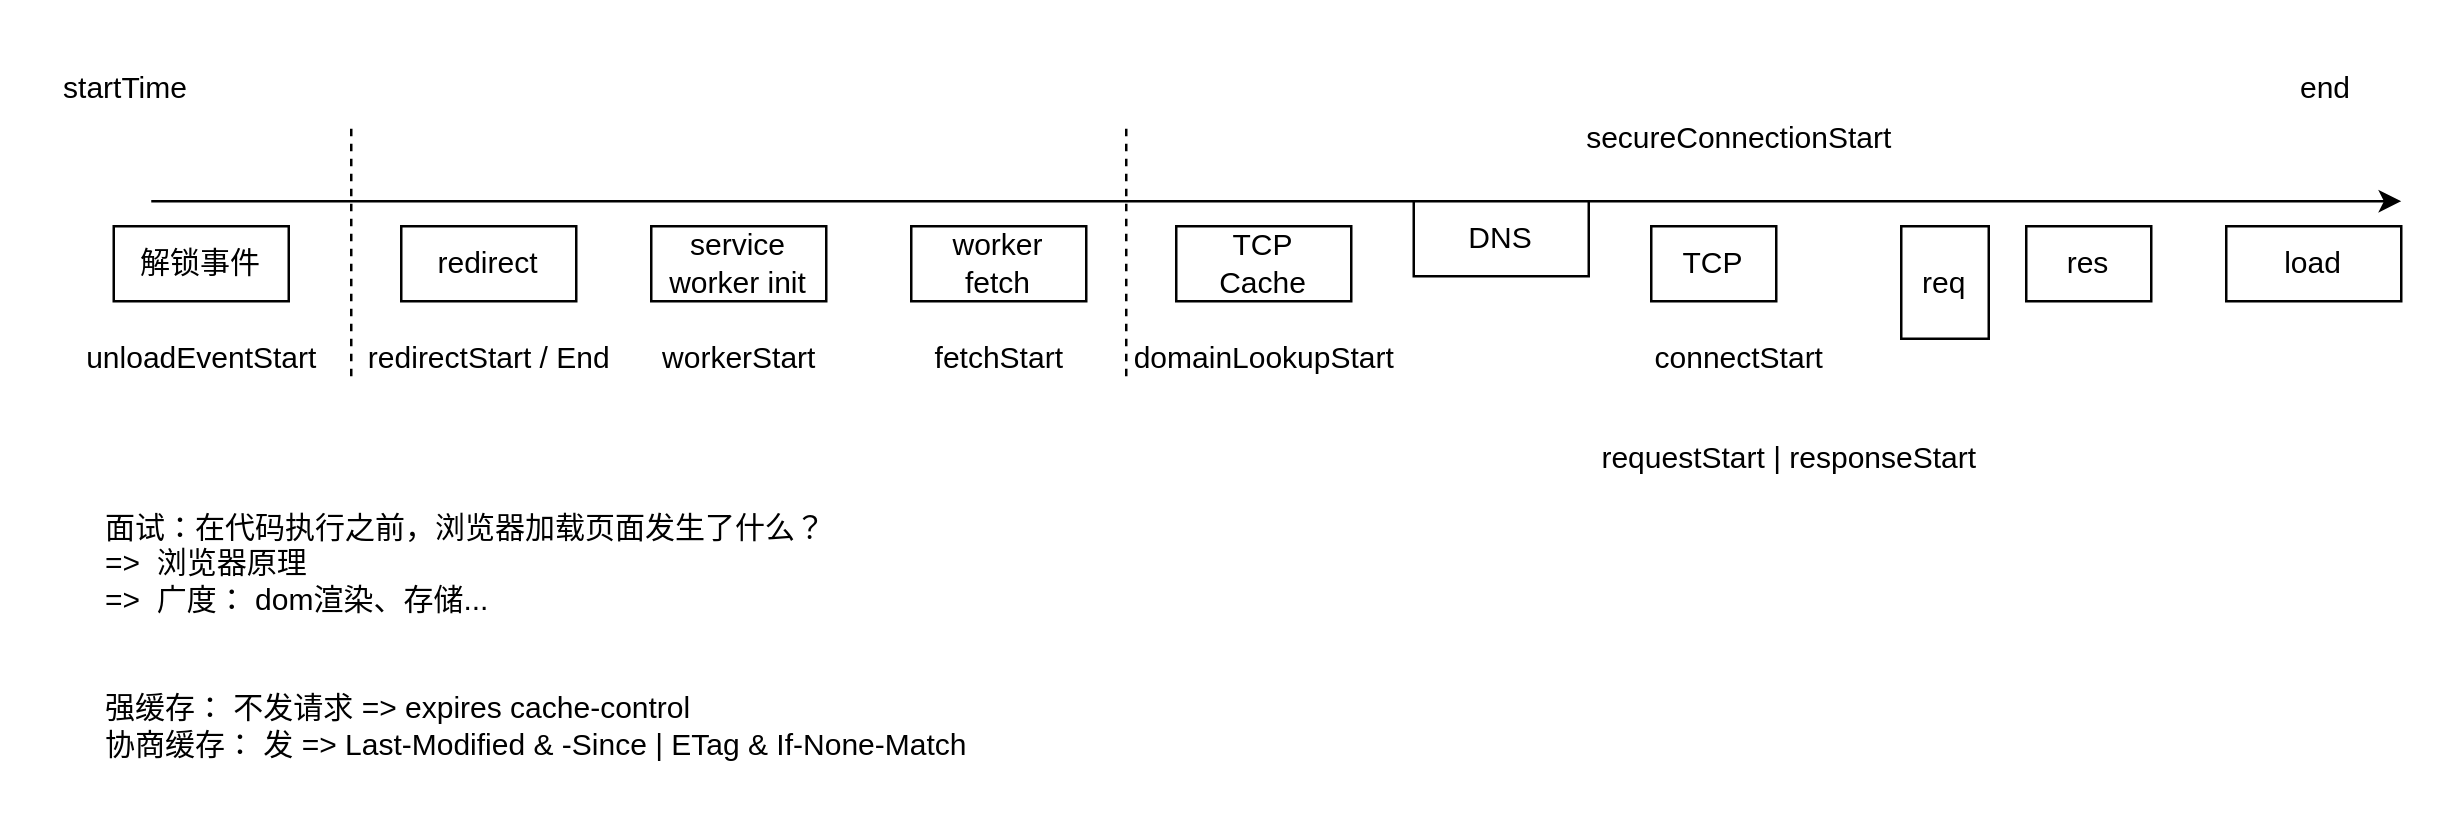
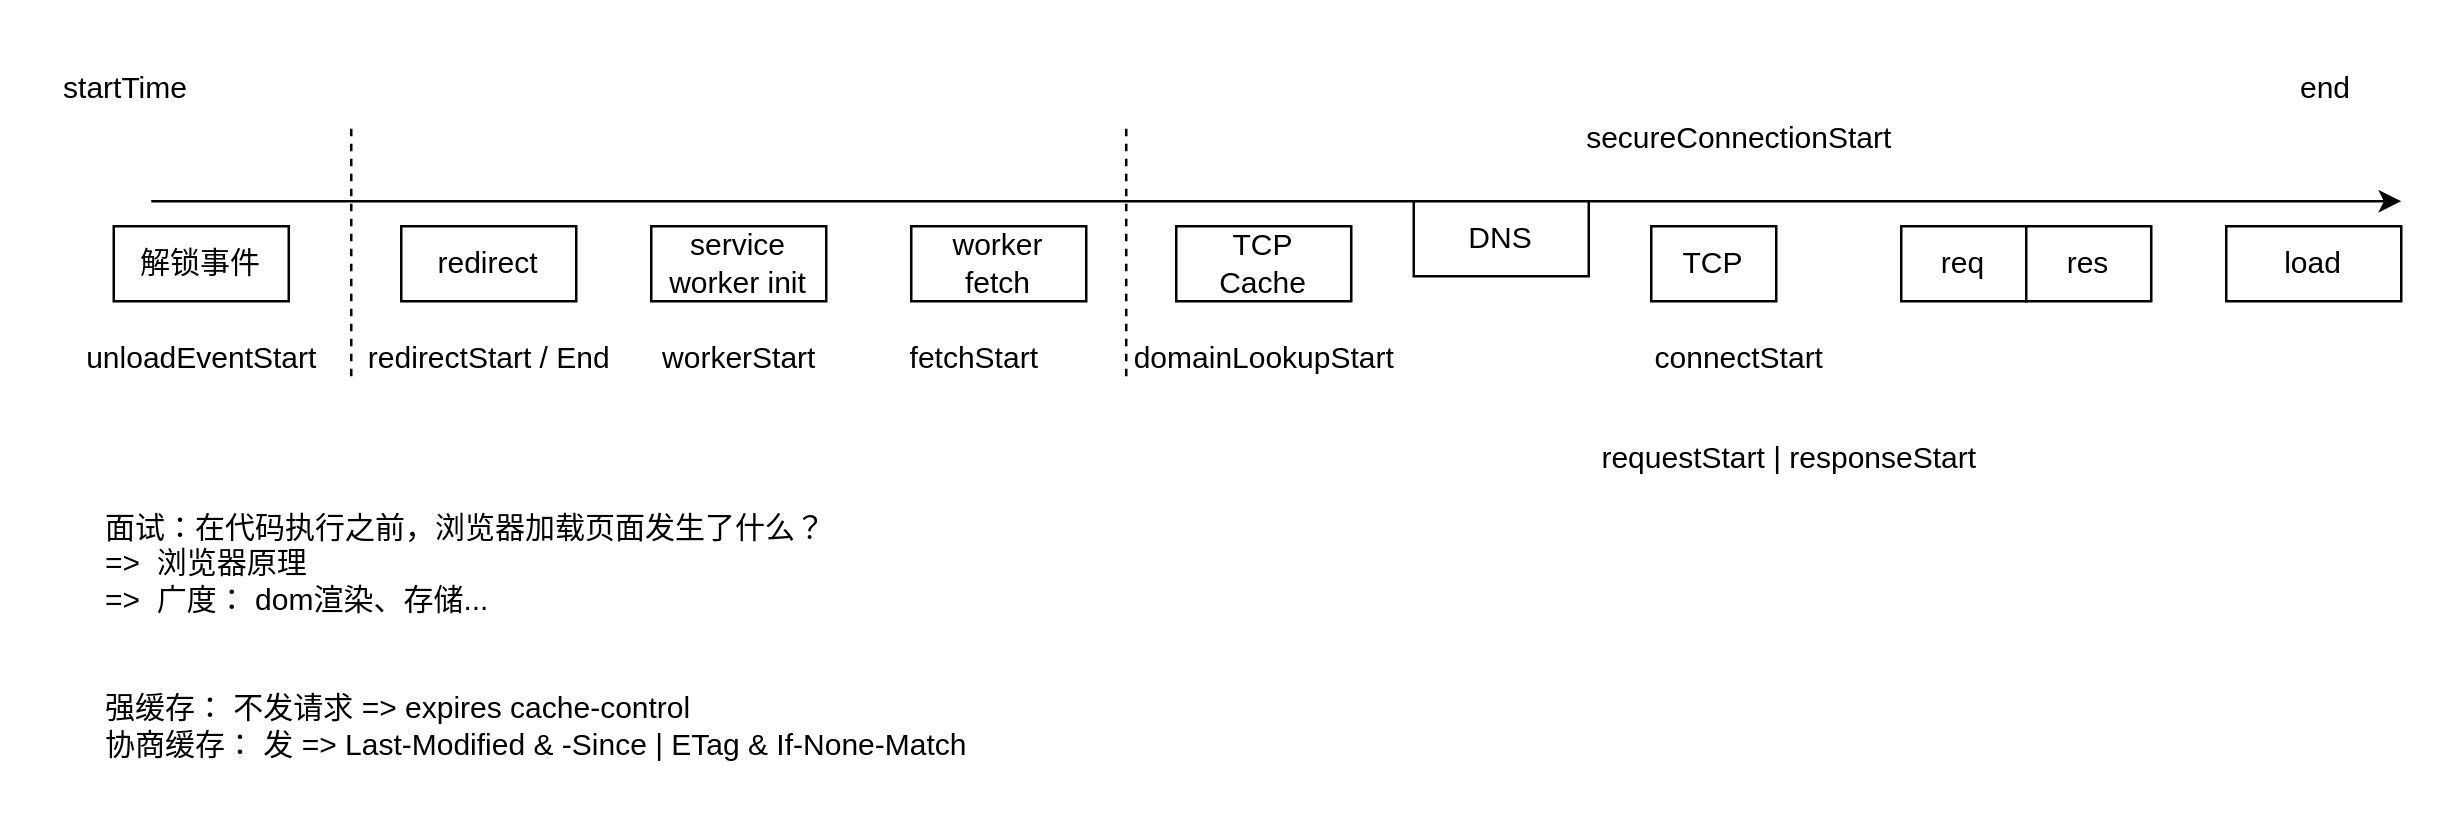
(1945, 283) -> (1964, 264)
(999, 359) -> (974, 359)
